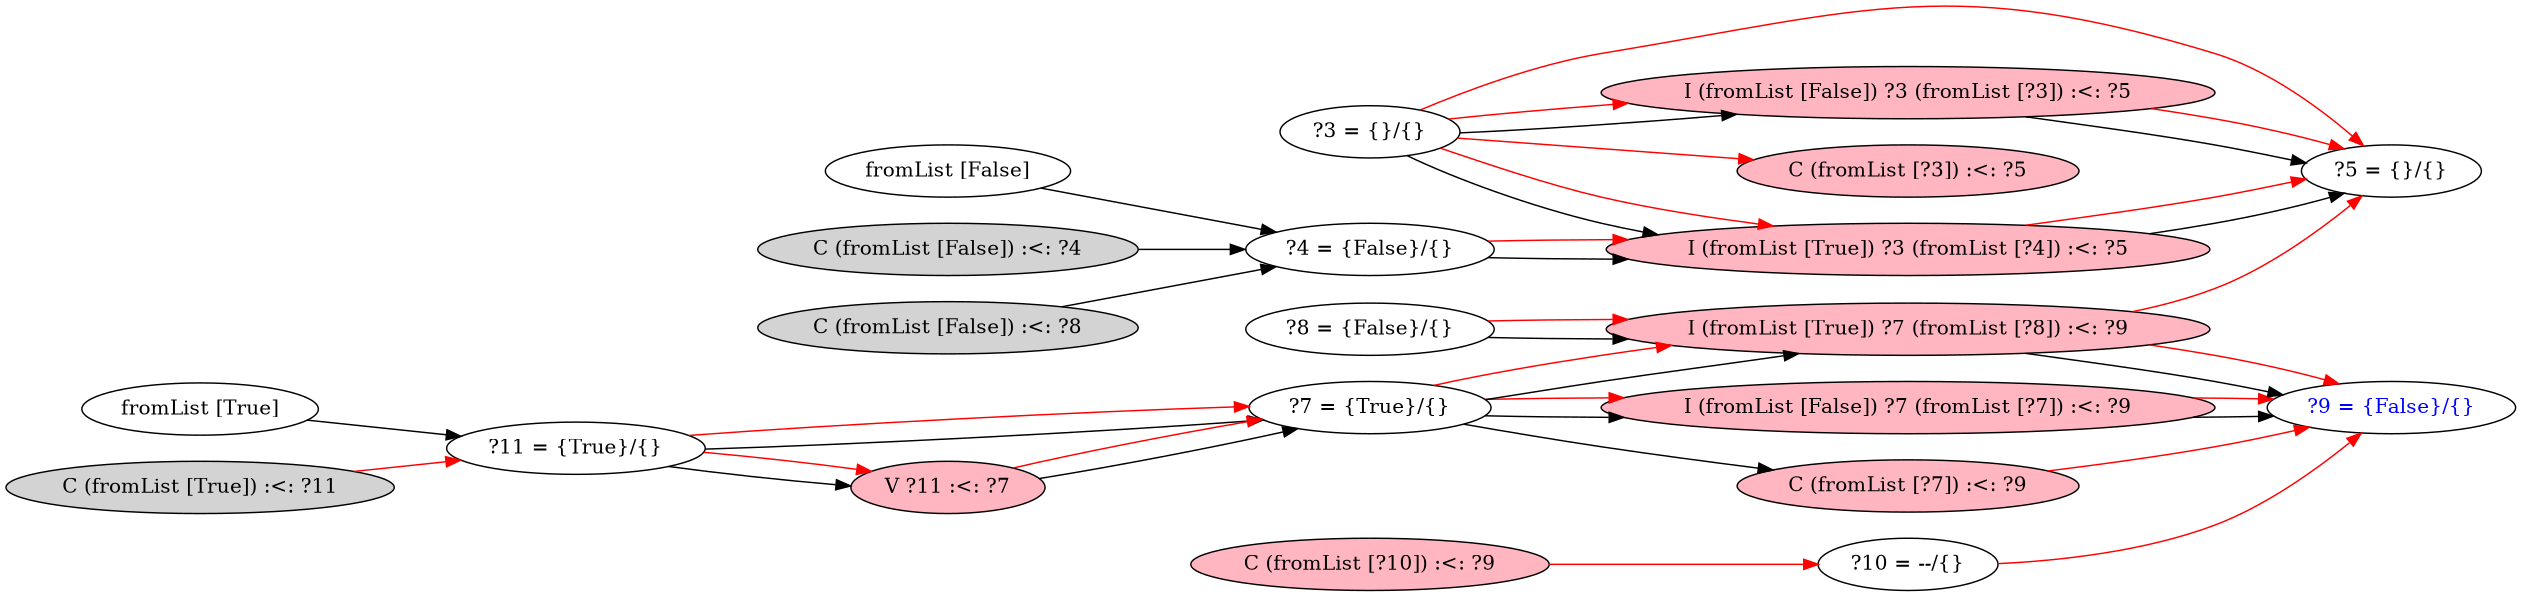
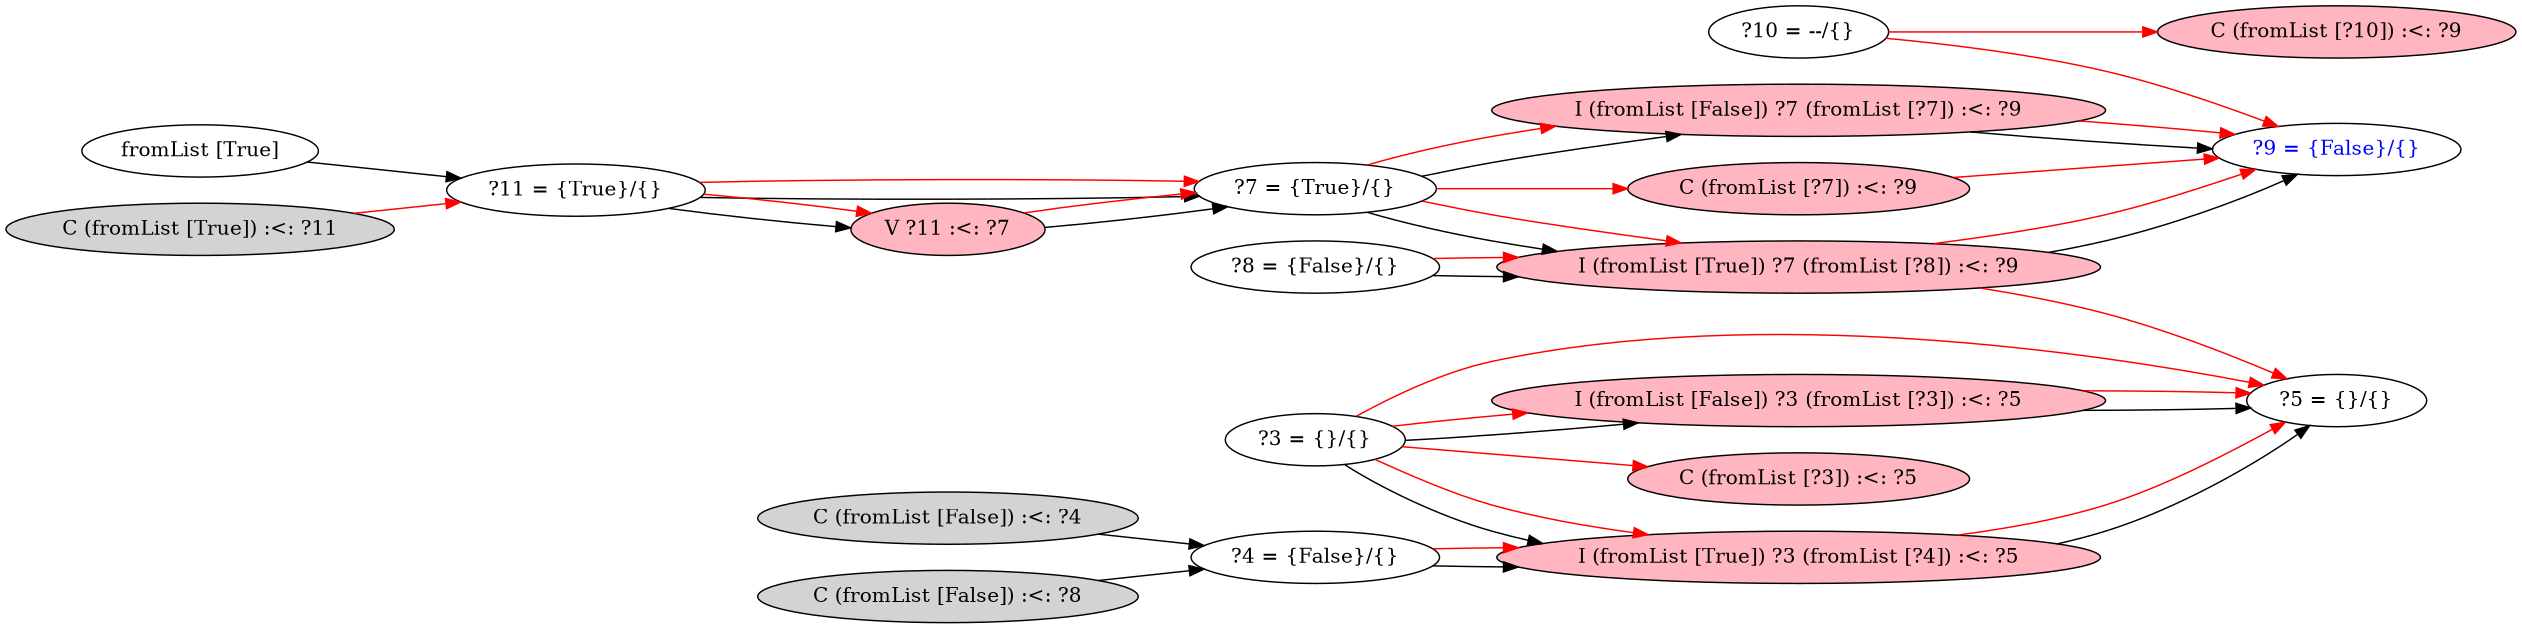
(948, 171) -> none
(1611, 448) -> (1525, 189)
(1676, 564) -> (2015, 32)
